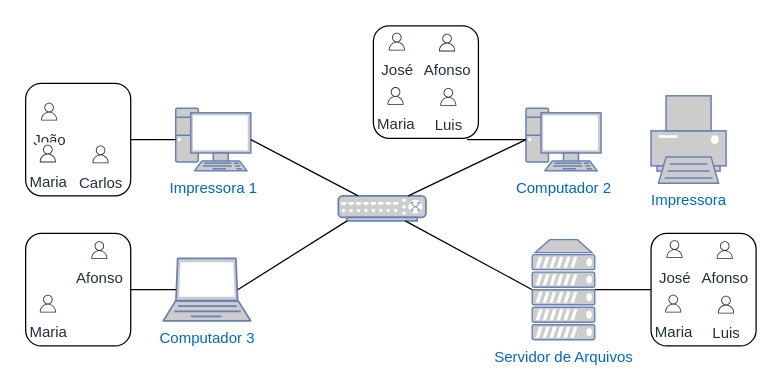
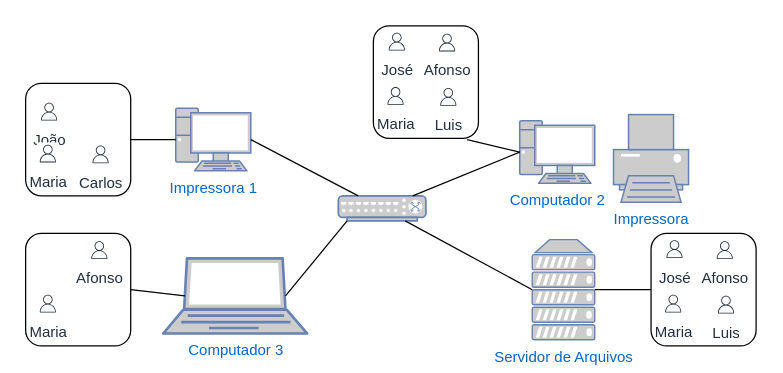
(563, 139) -> (557, 152)
(688, 139) -> (651, 158)
(207, 289) -> (235, 296)
